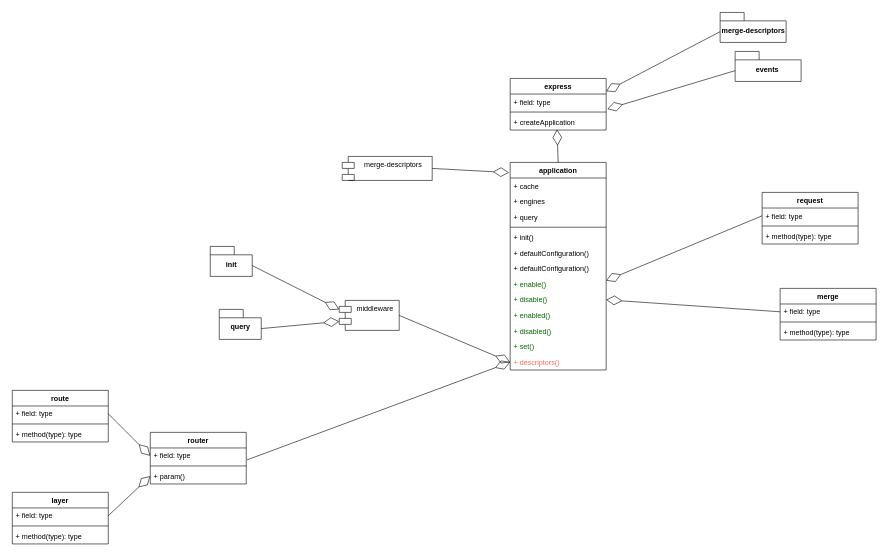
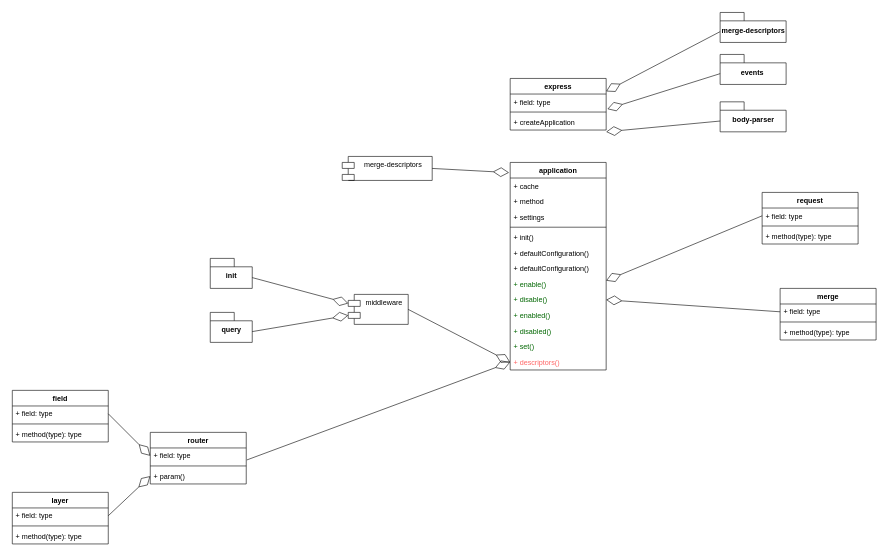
(768, 66) -> (753, 69)
none -> (753, 117)
none -> (671, 126)
(558, 154) -> none
(530, 202) -> (529, 202)
(527, 217) -> (532, 217)
(231, 261) -> (231, 273)
(369, 315) -> (378, 309)
(240, 324) -> (231, 327)
(60, 398) -> (60, 398)
